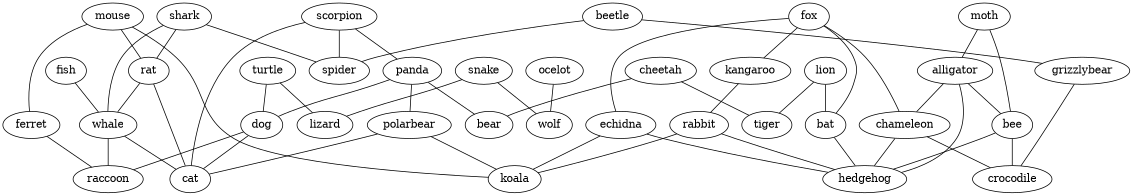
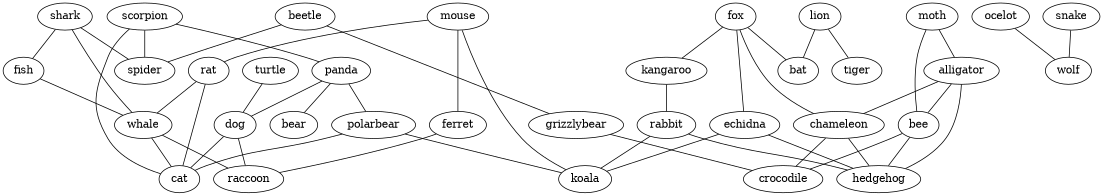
(167, 43) -> (44, 44)
(661, 71) -> none
(325, 125) -> none
(845, 152) -> none
